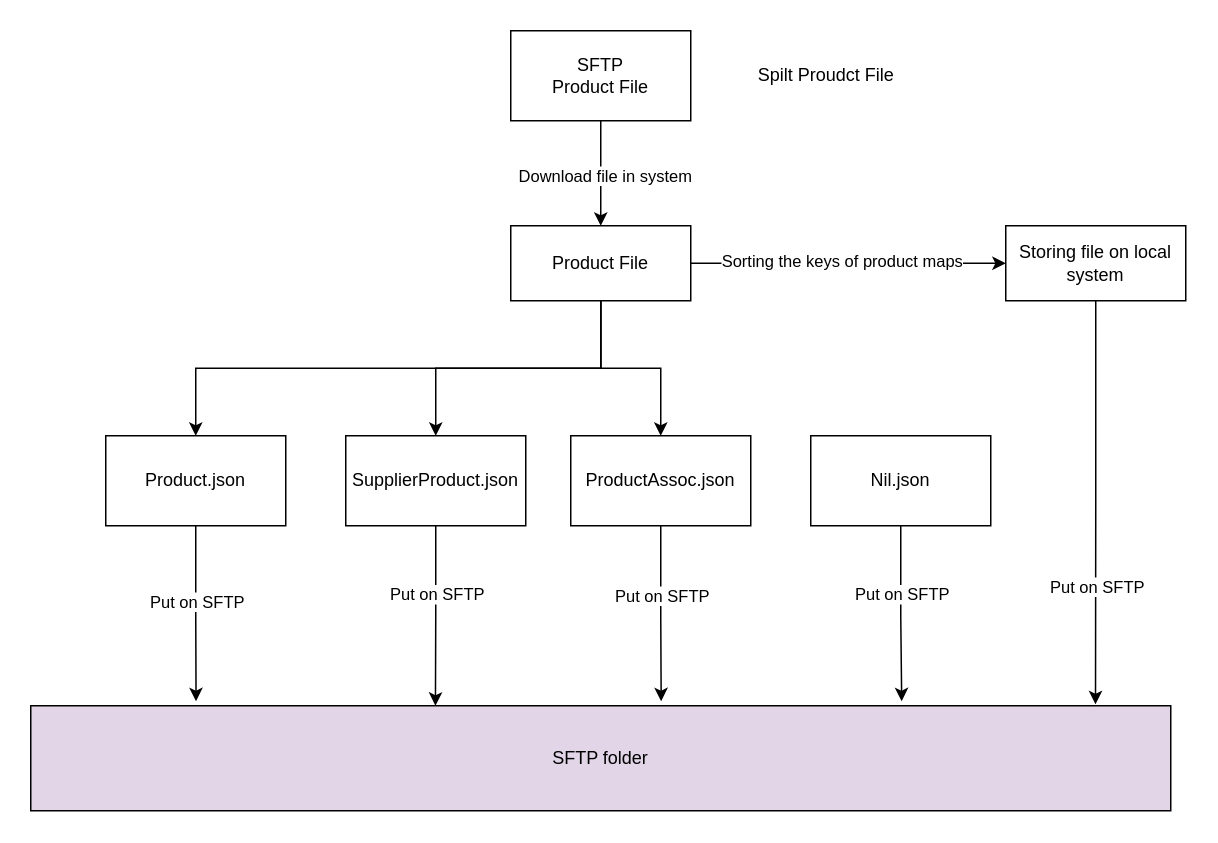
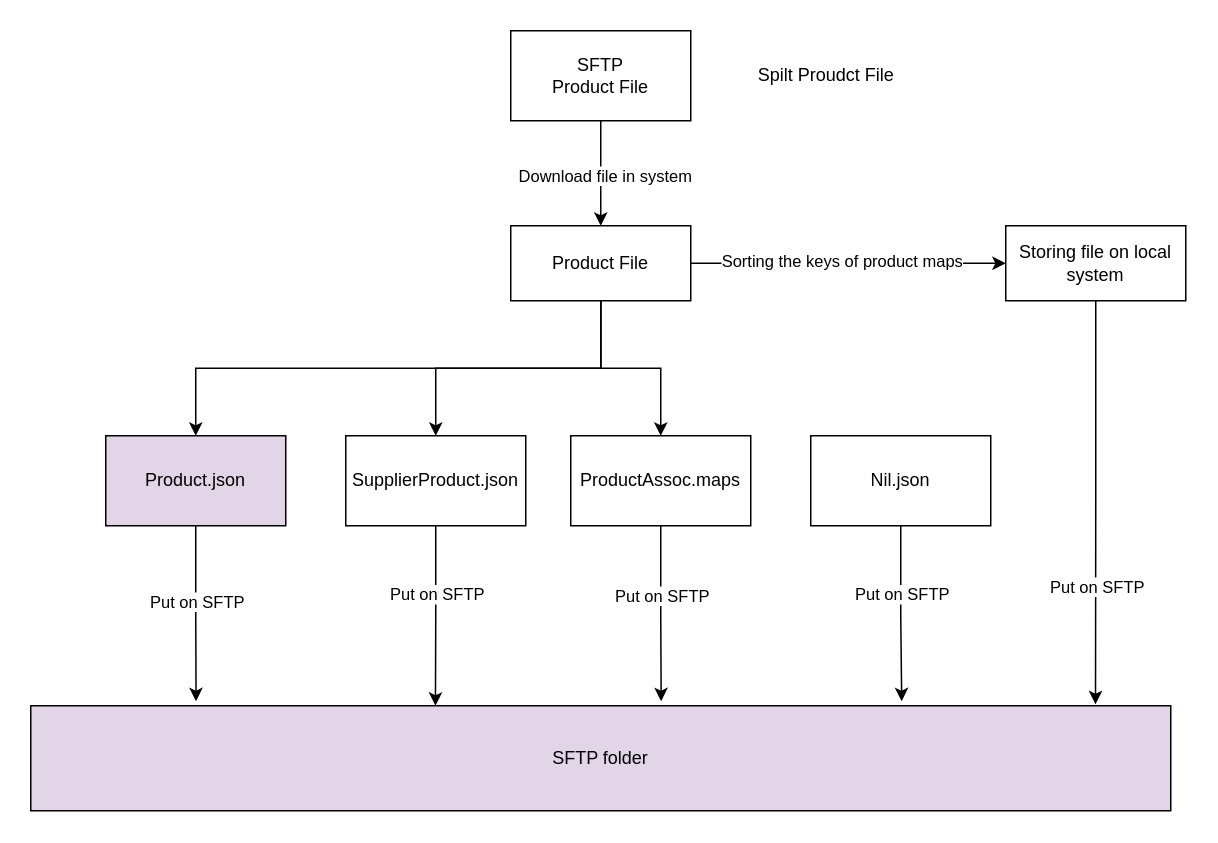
(196, 481) -> (196, 481)
(661, 481) -> (661, 481)
